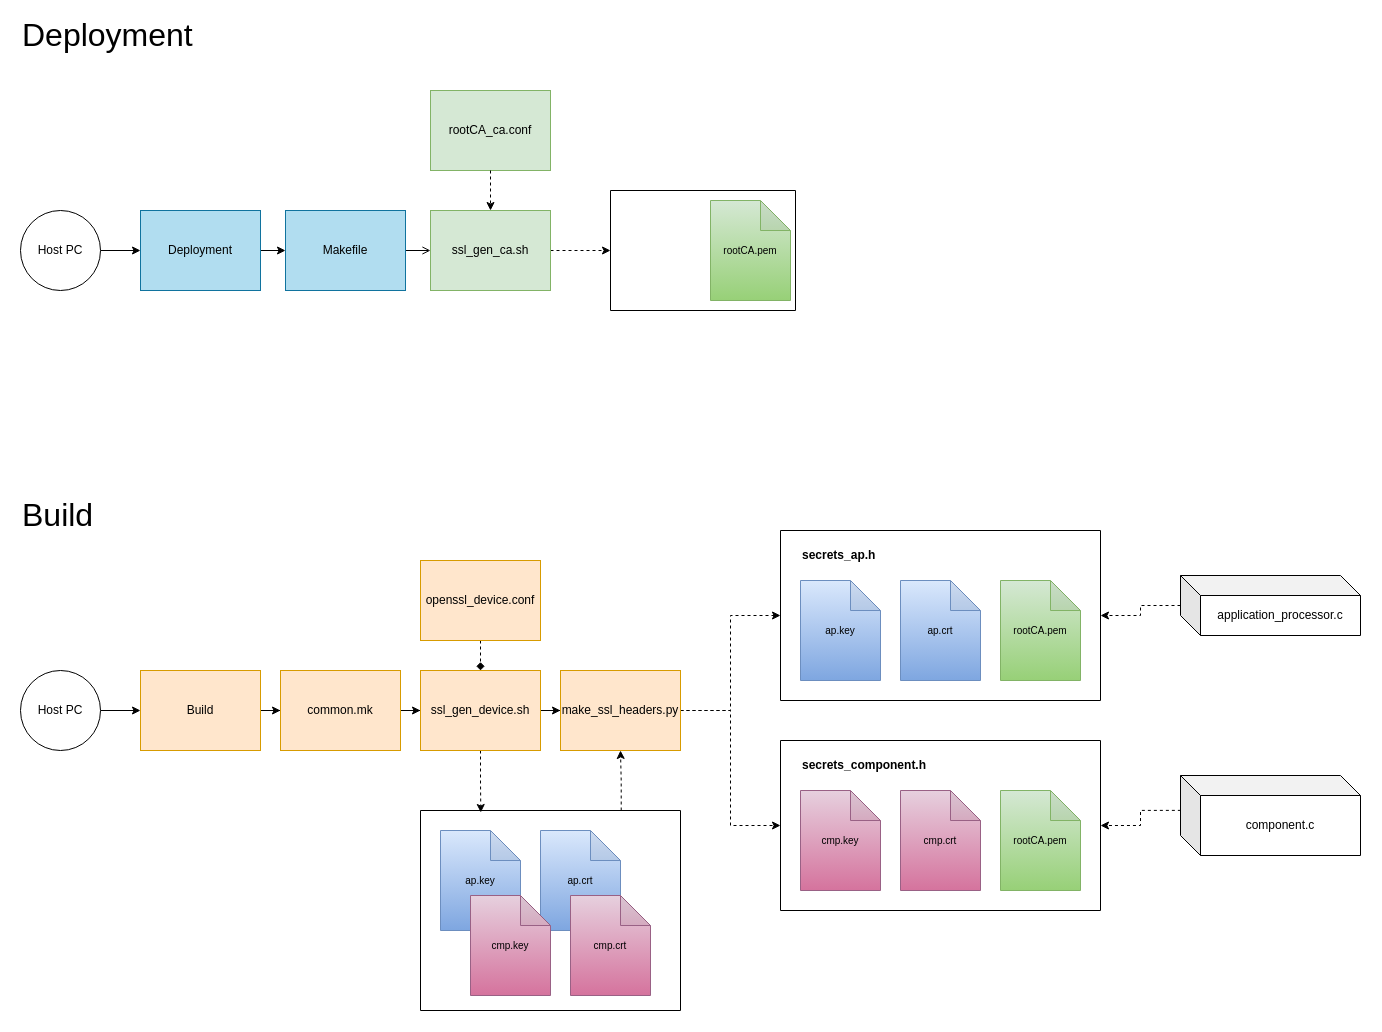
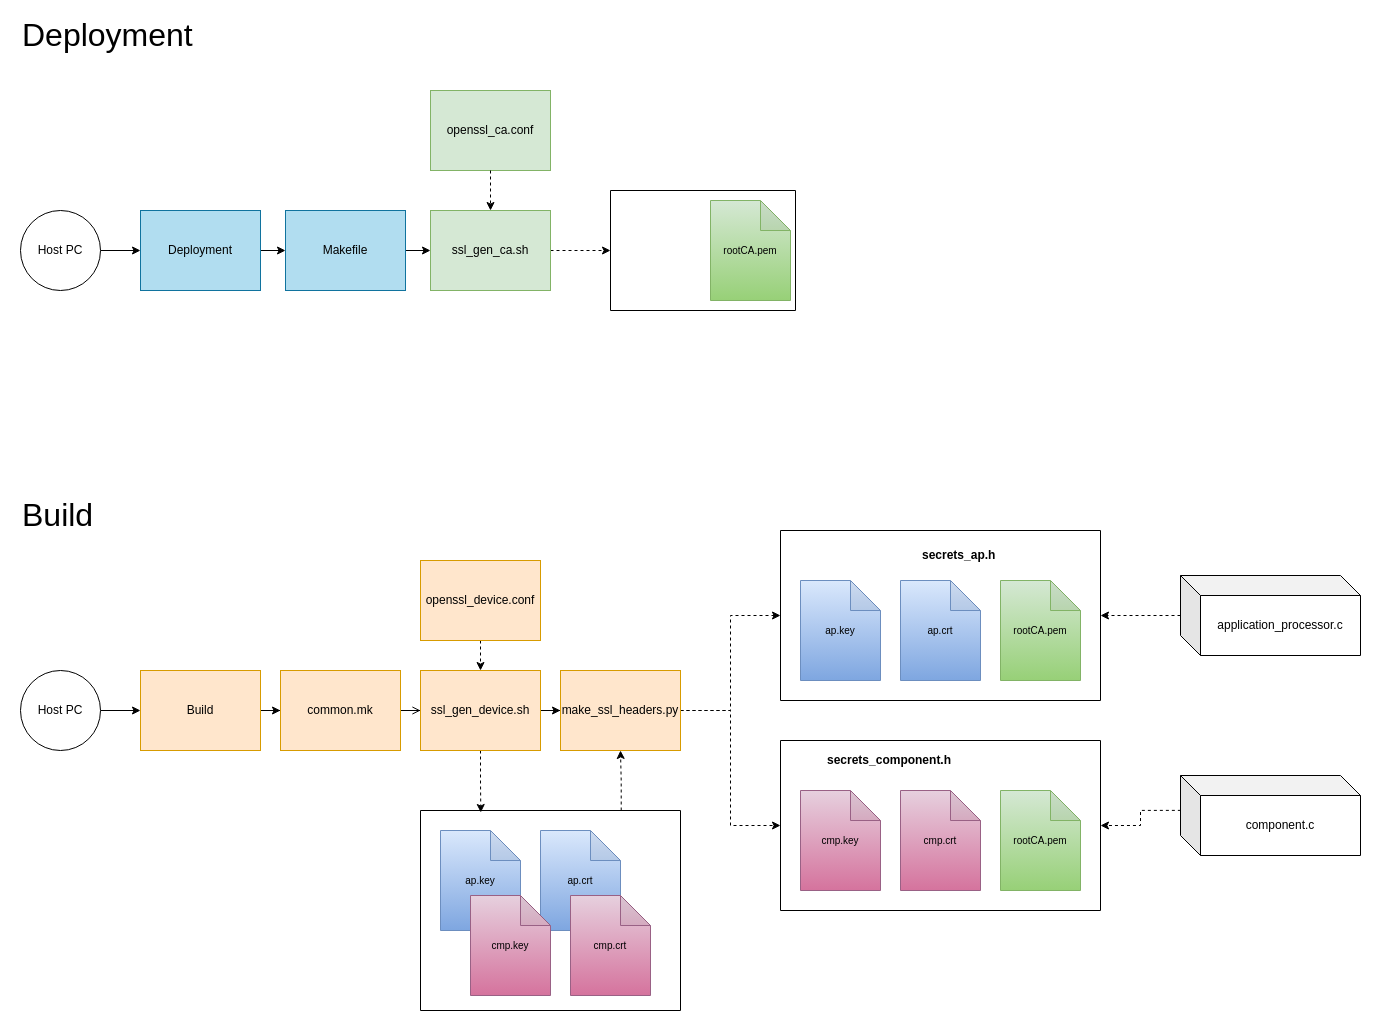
(491, 131) -> (491, 131)
(424, 251) -> (422, 251)
(851, 556) -> (971, 556)
(1271, 606) -> (1271, 616)
(481, 662) -> (481, 662)
(412, 711) -> (414, 711)
(871, 766) -> (896, 761)
